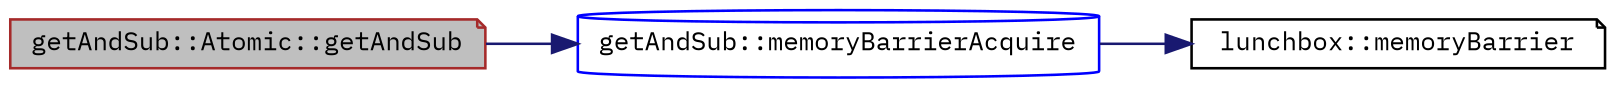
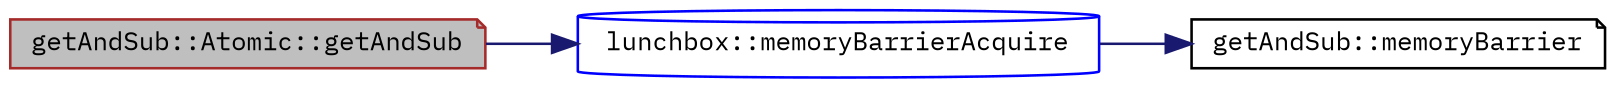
(838, 44) -> (838, 44)
(1398, 44) -> (1398, 44)
